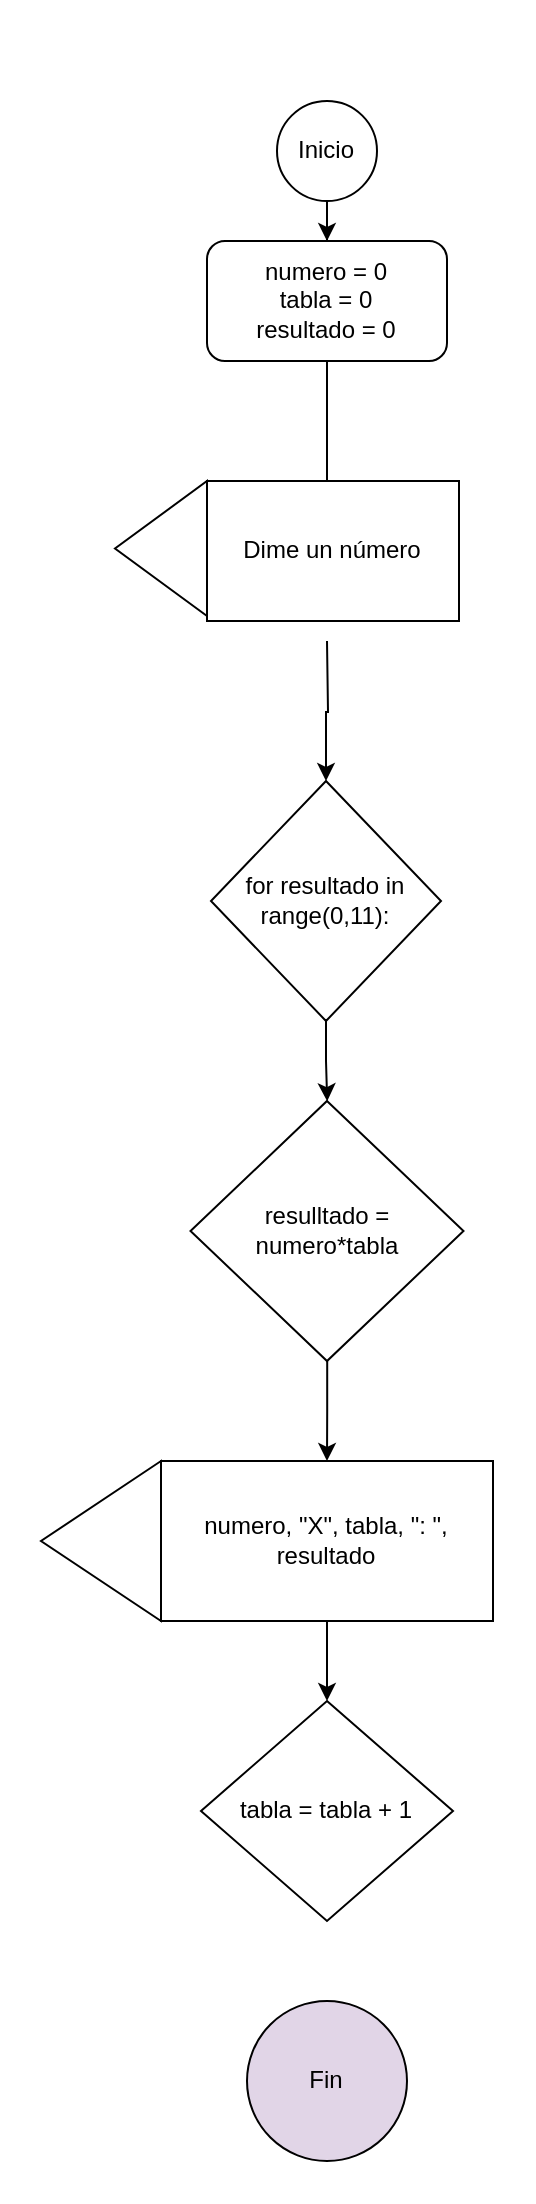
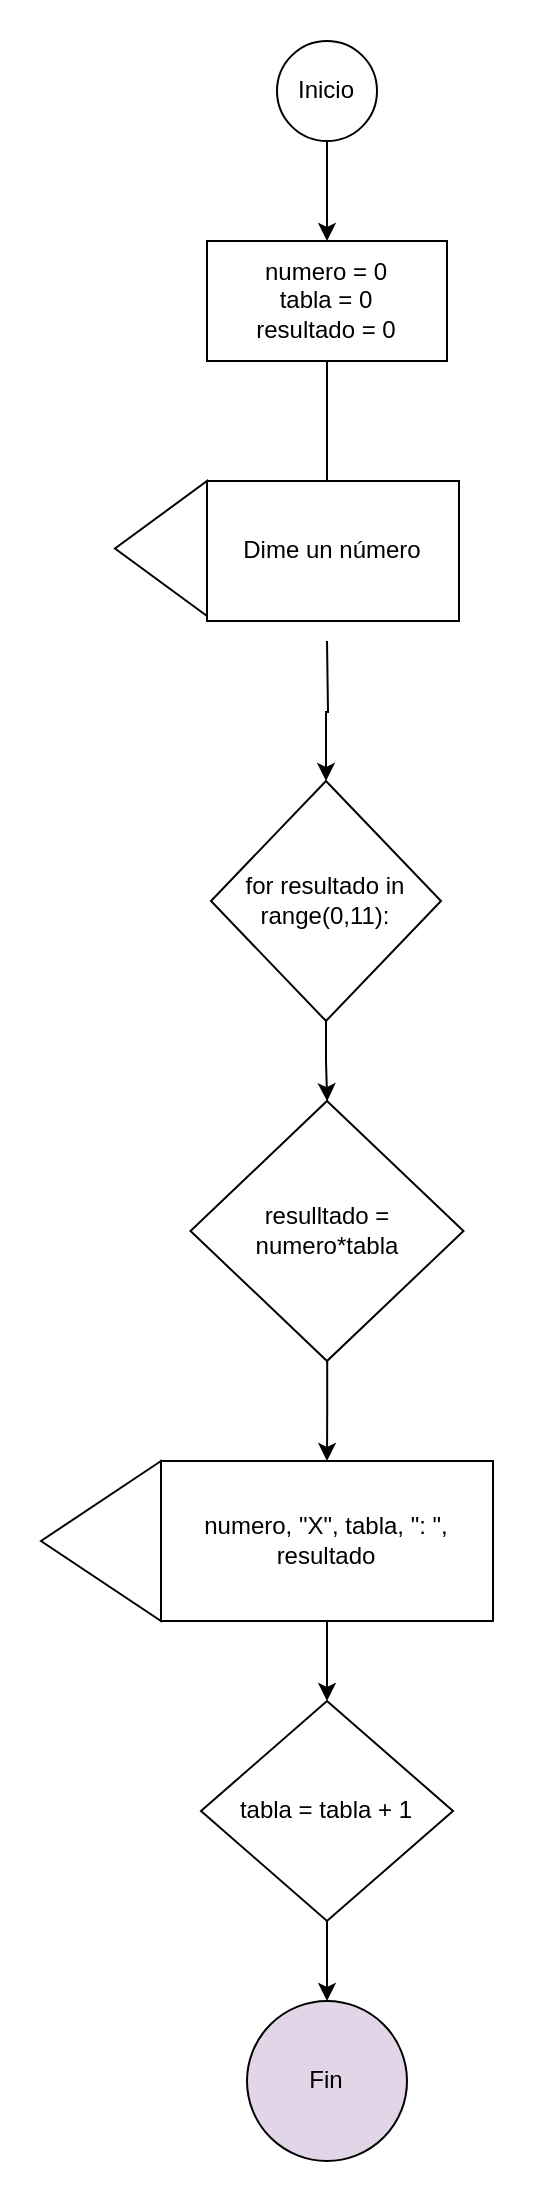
(327, 151) -> (327, 91)
(327, 301) -> (327, 301)
none -> (327, 1954)
